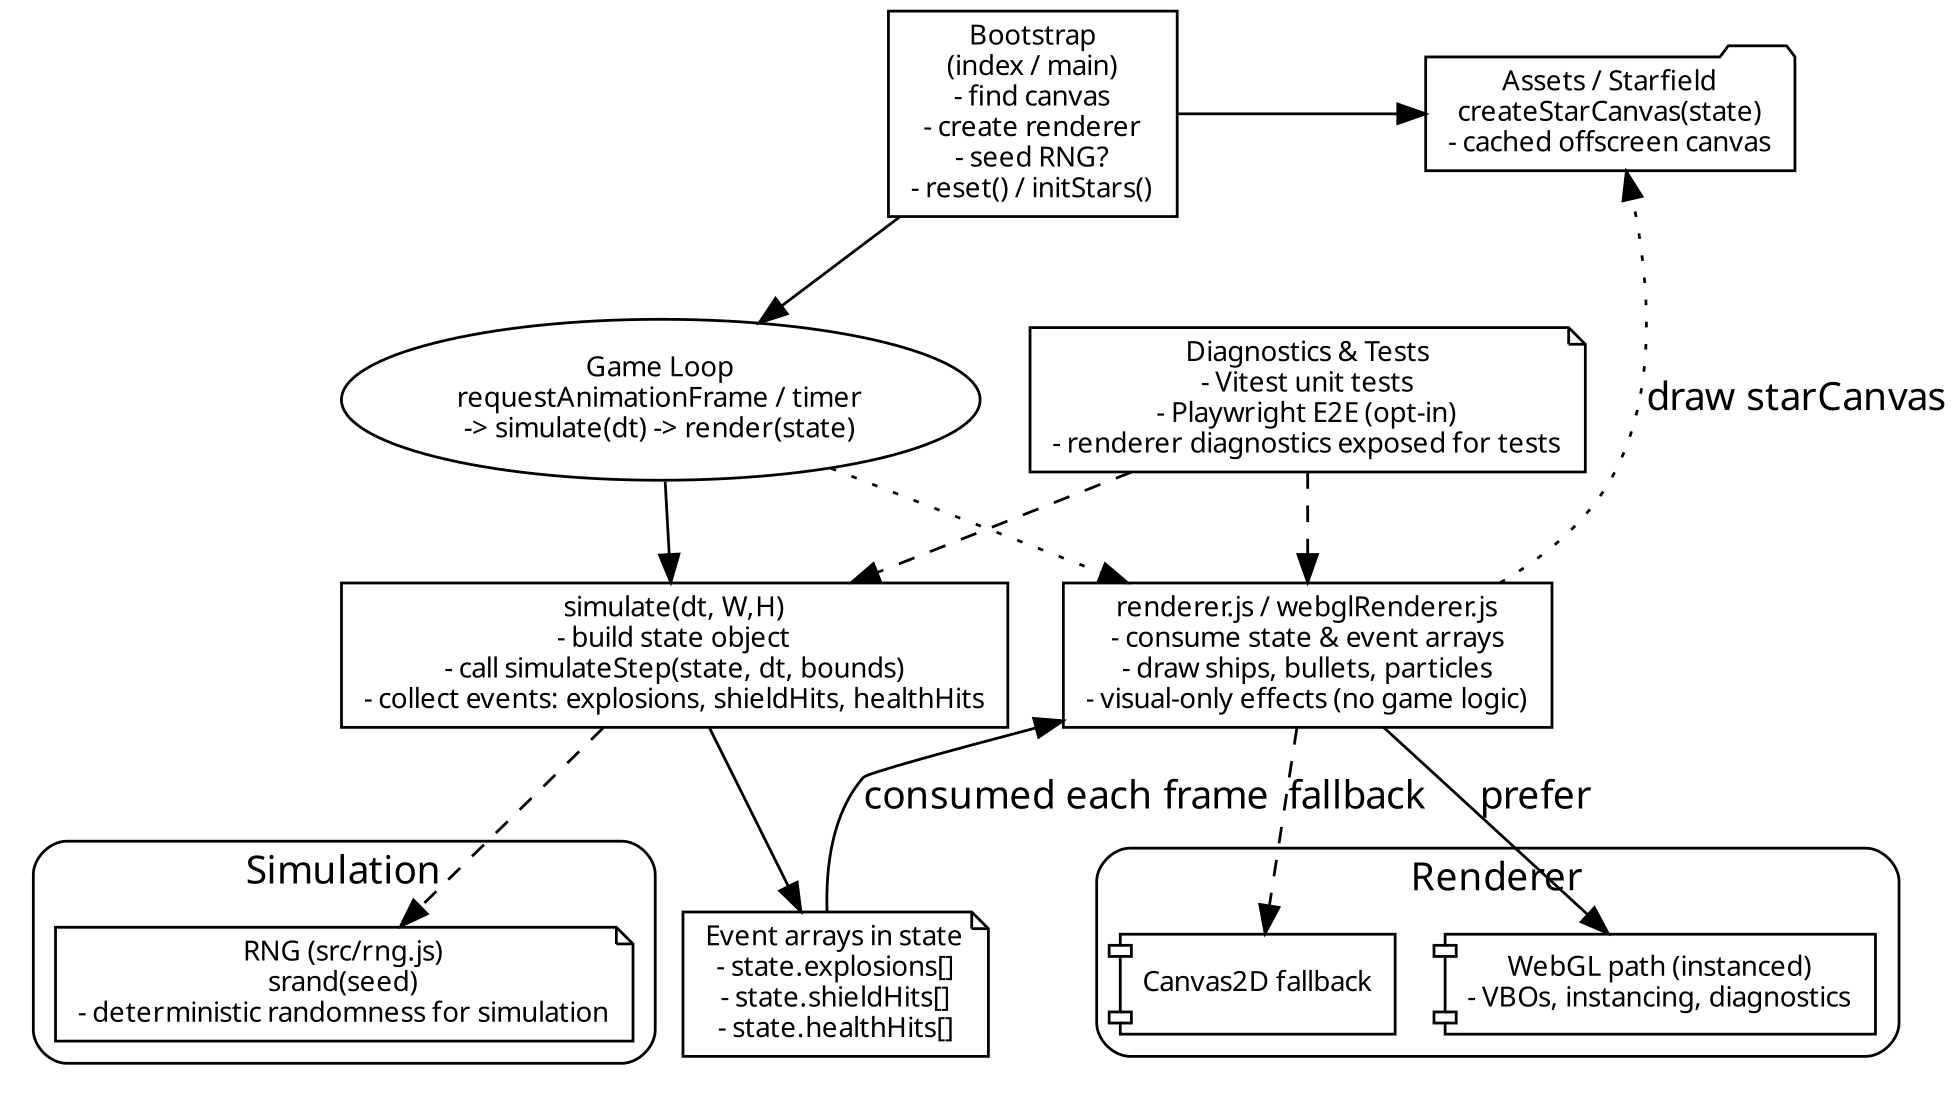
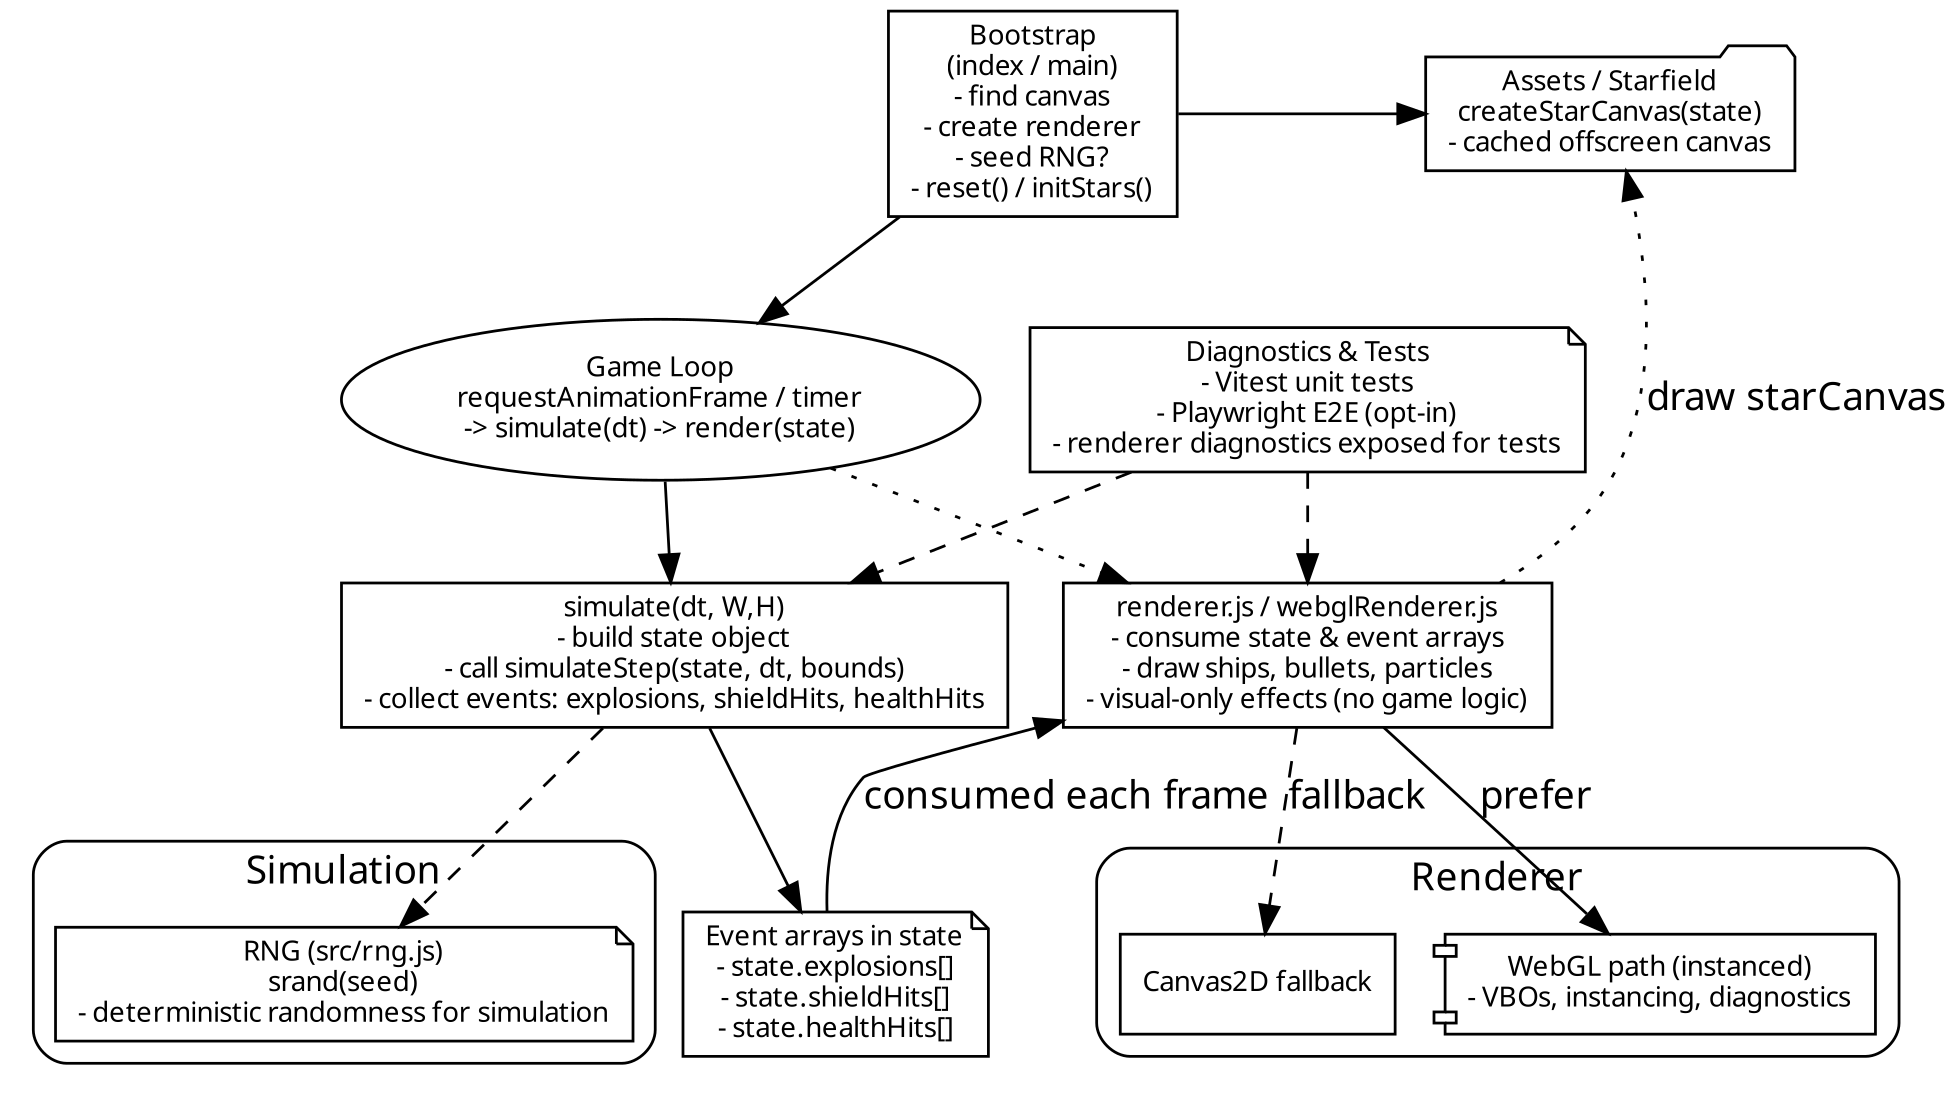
(1258, 984) -> (1258, 984)
